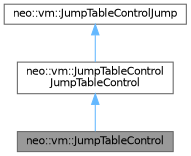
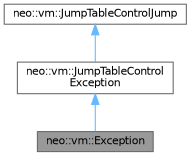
(95, 78) -> (95, 78)
(95, 142) -> (95, 142)
